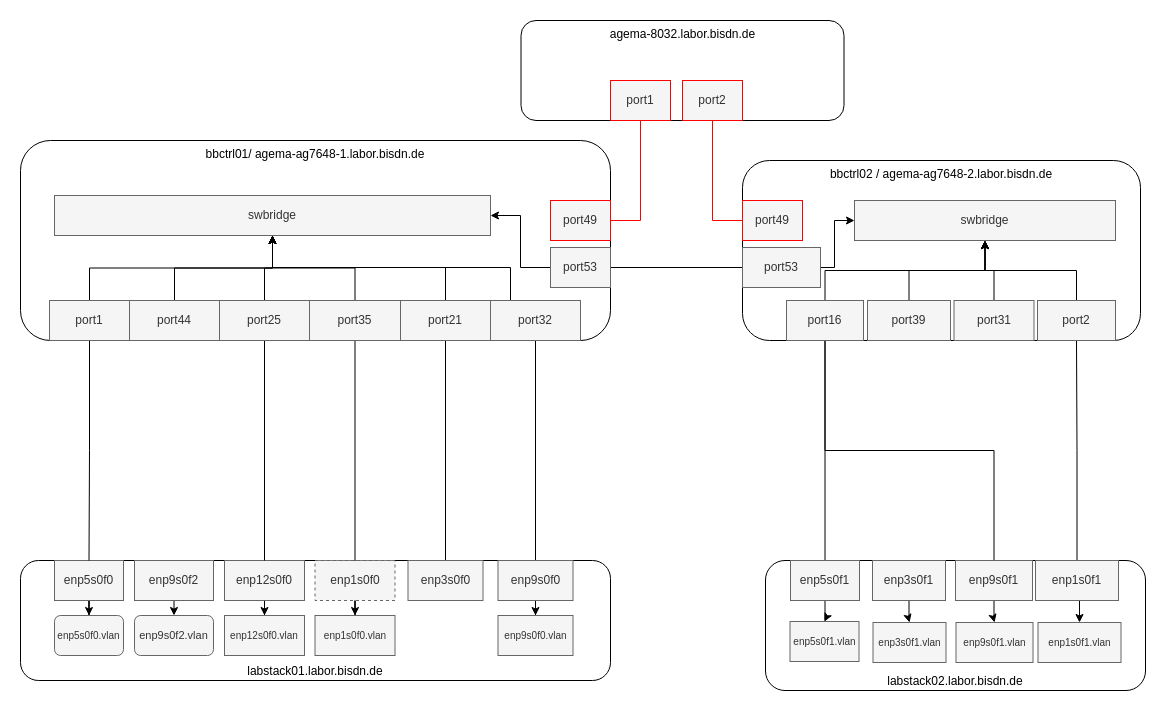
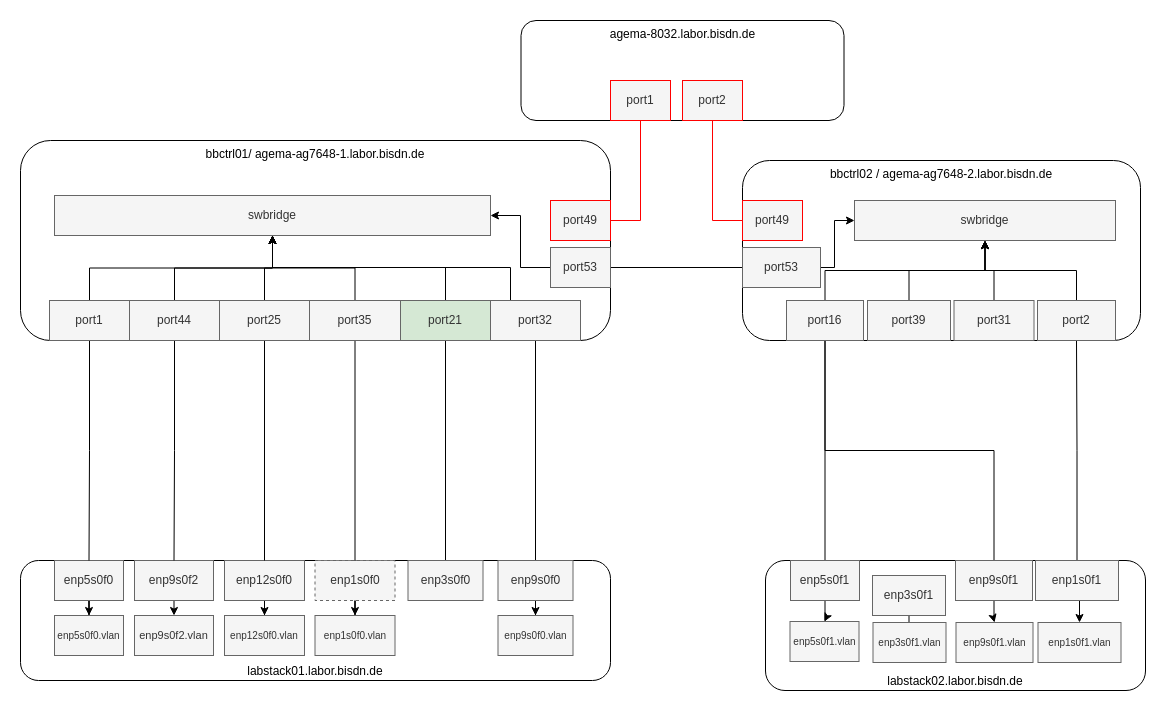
(446, 321) -> (446, 321)
none -> (175, 451)
(909, 581) -> (909, 596)
(89, 636) -> (89, 636)
(174, 636) -> (174, 636)
